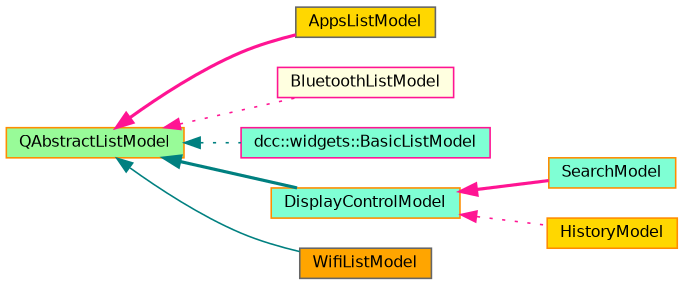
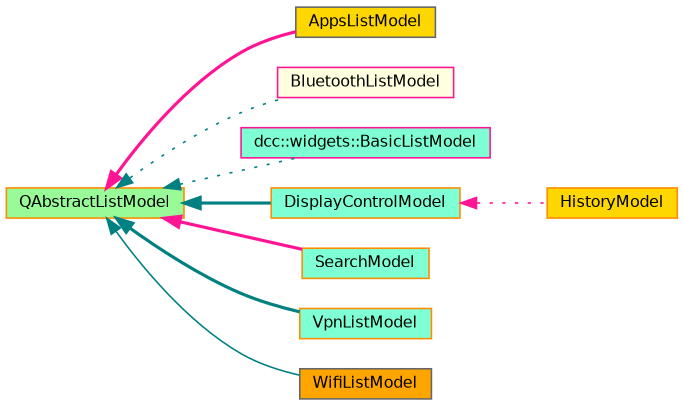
(238, 111) -> (204, 131)
(513, 185) -> (241, 236)
none -> (366, 324)
